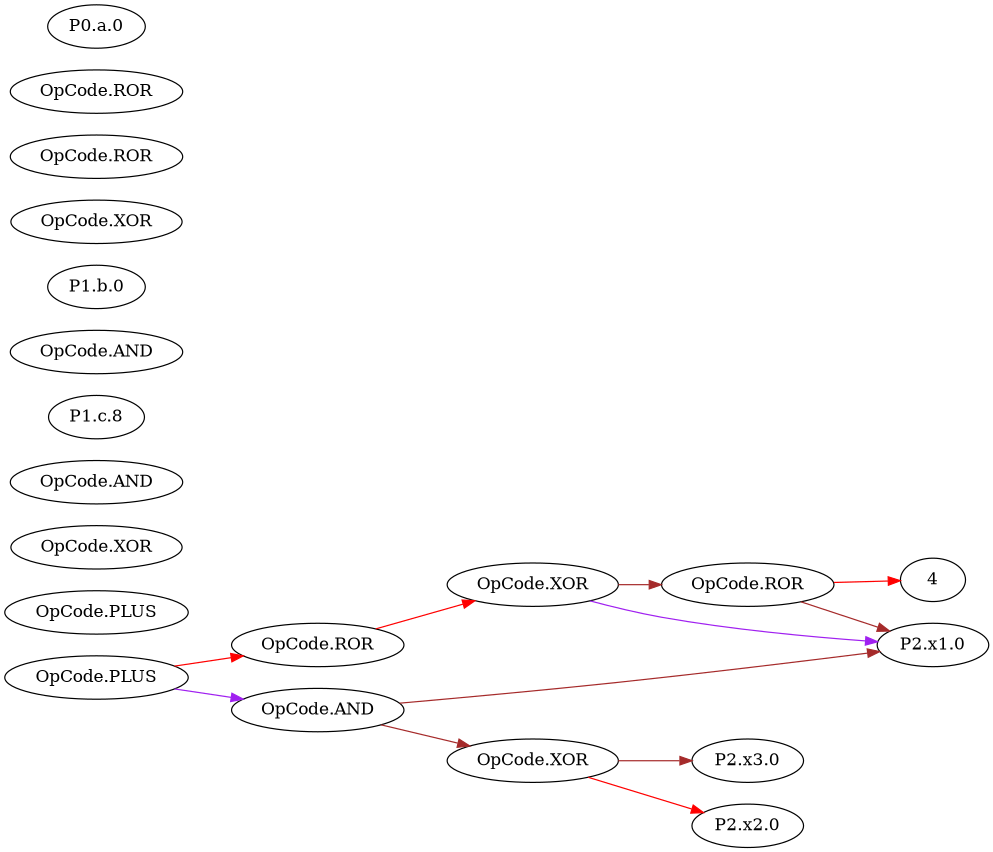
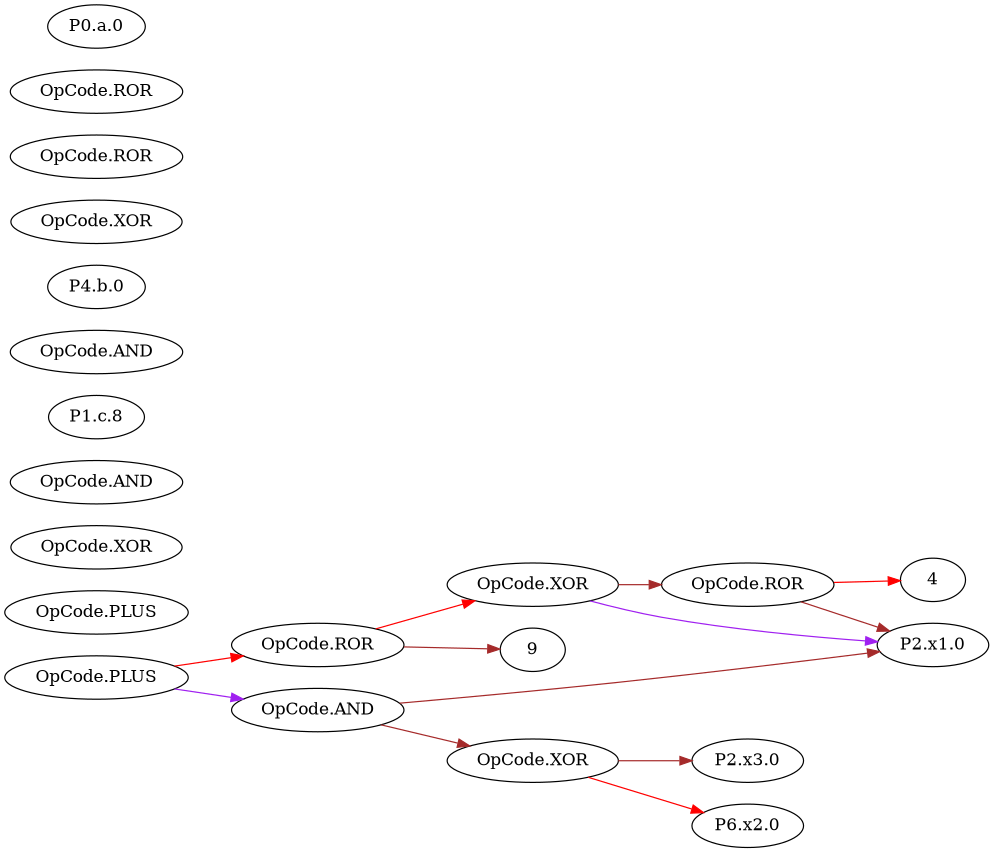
(96, 287) -> (96, 287)
none -> (533, 650)
(748, 826) -> (748, 826)
